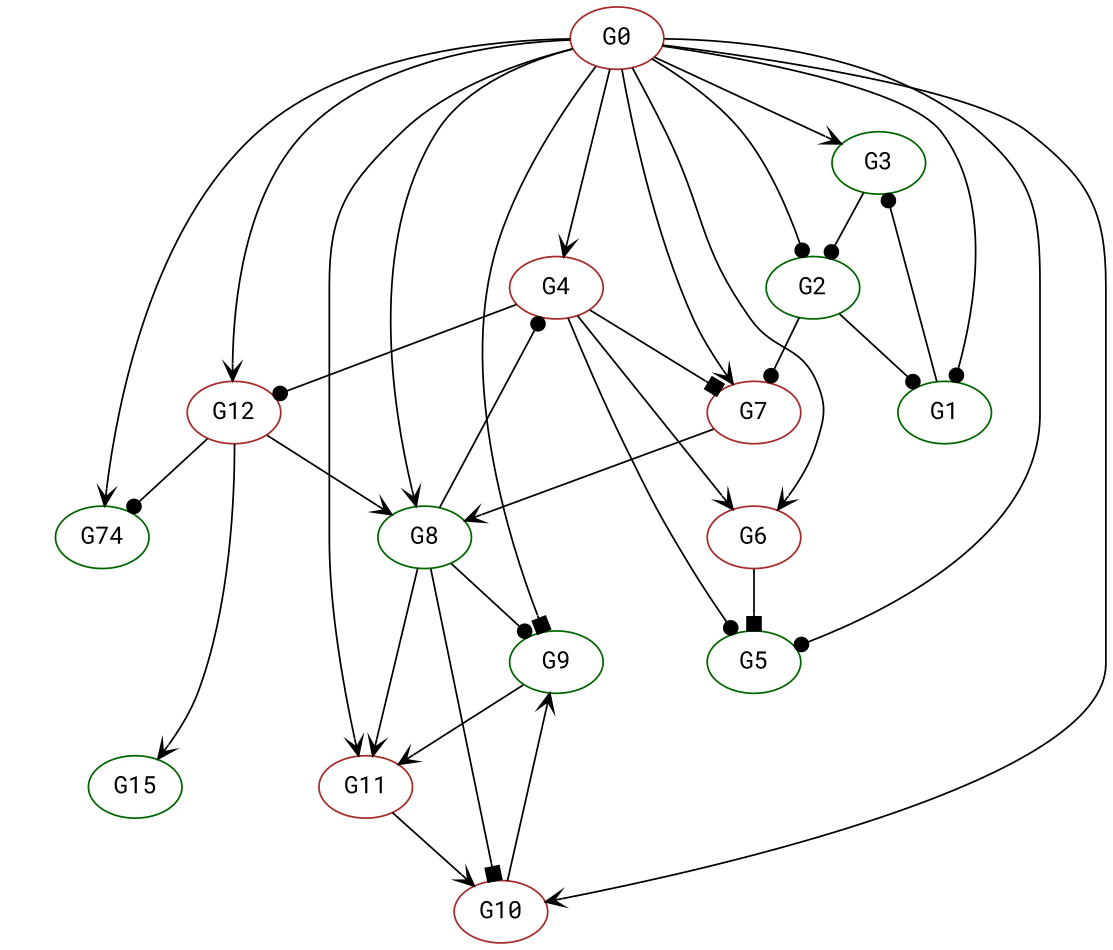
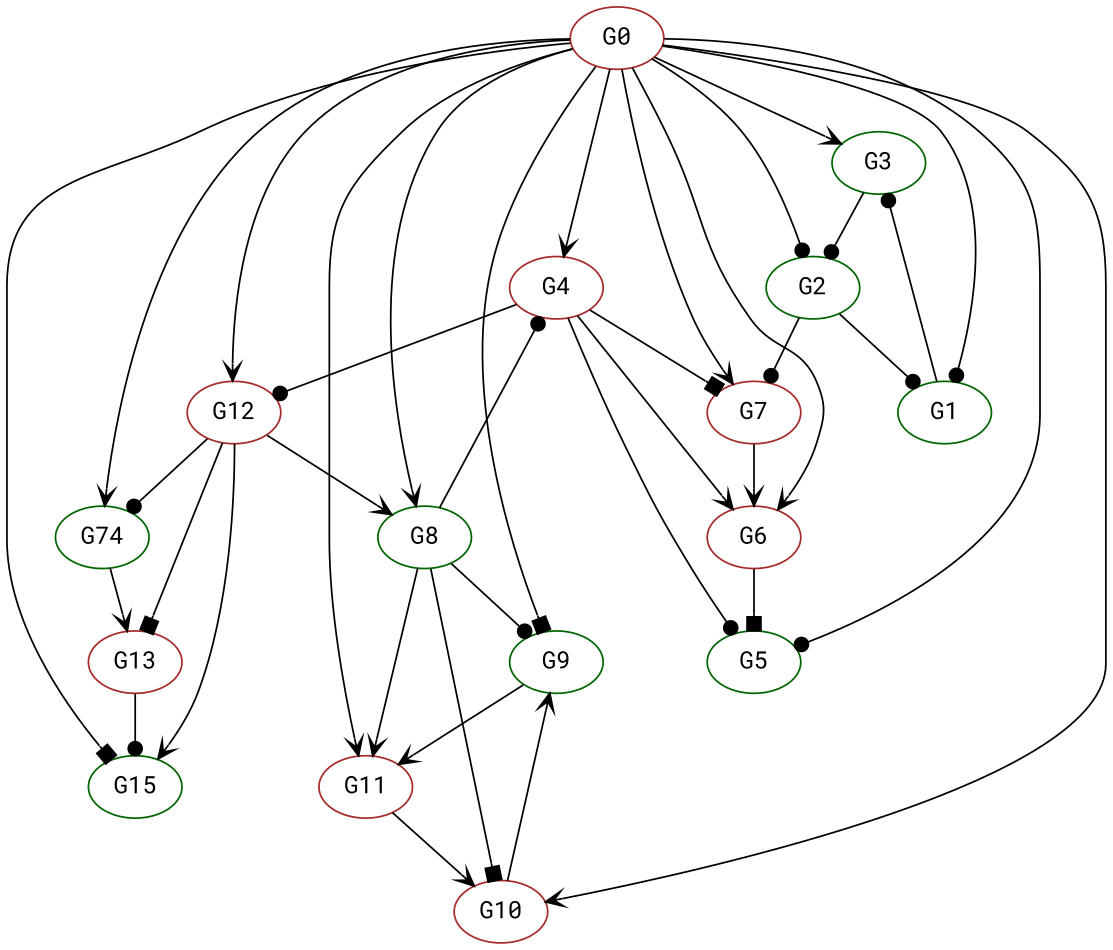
none -> (34, 210)
(598, 472) -> (754, 466)
none -> (135, 662)
